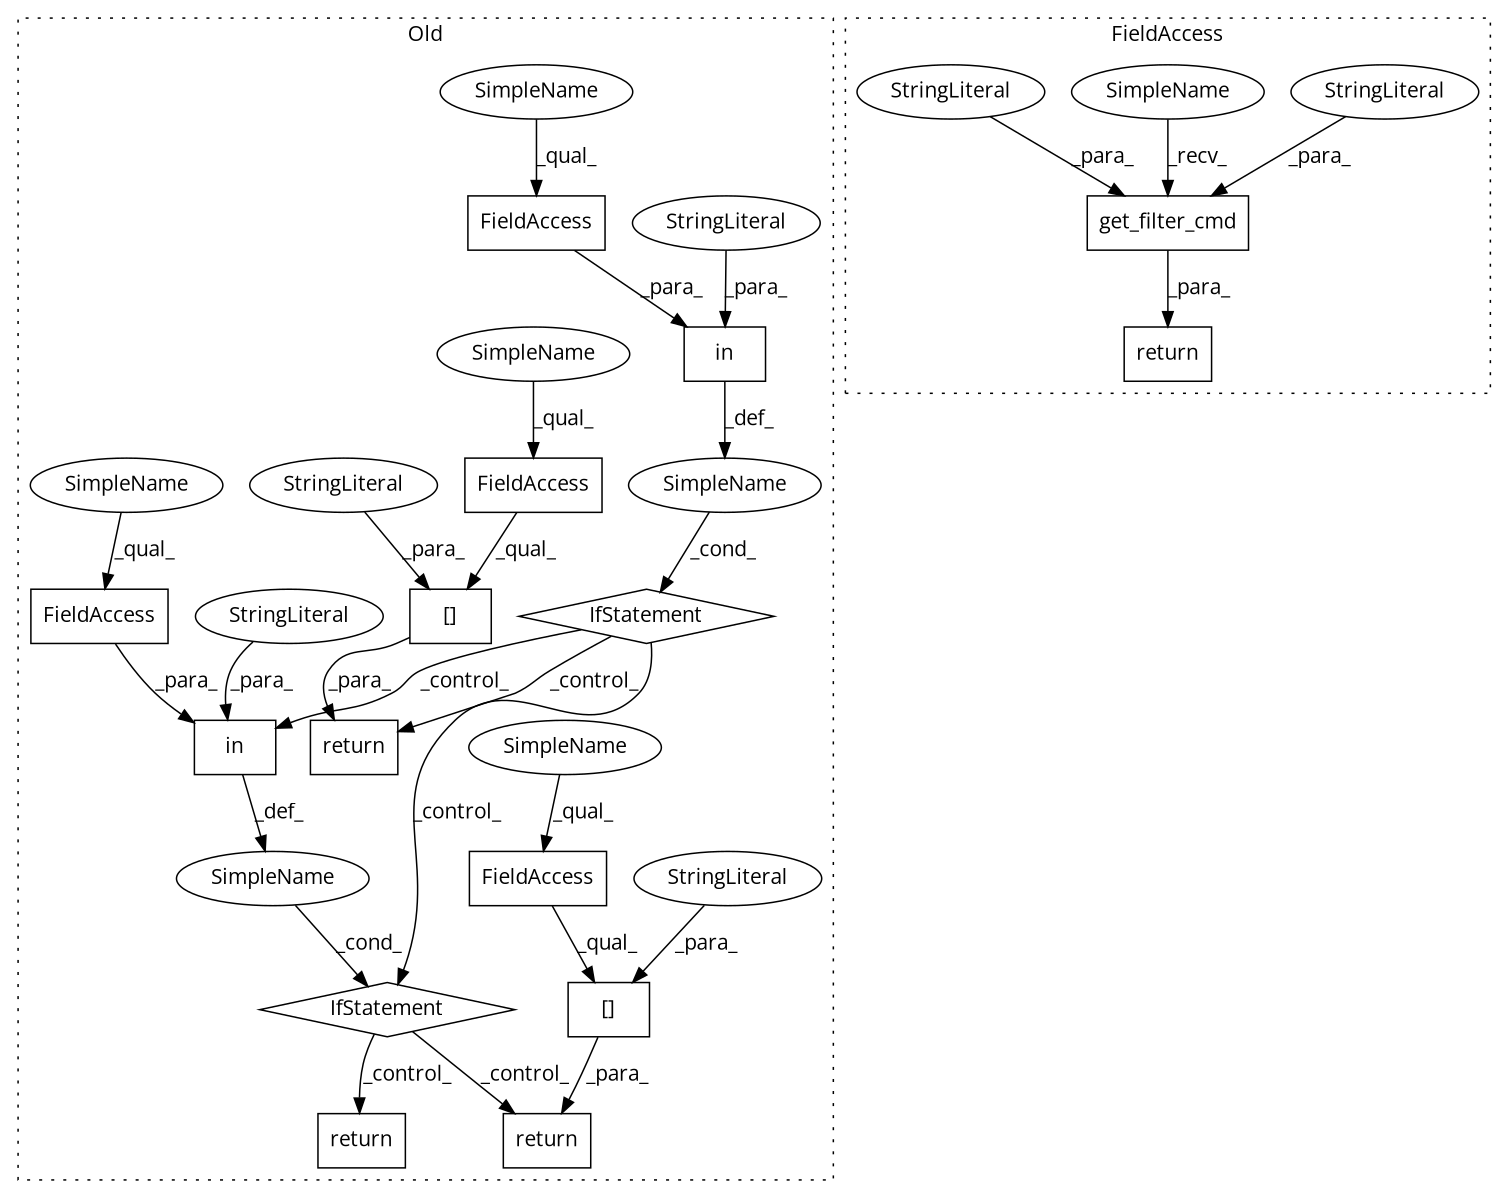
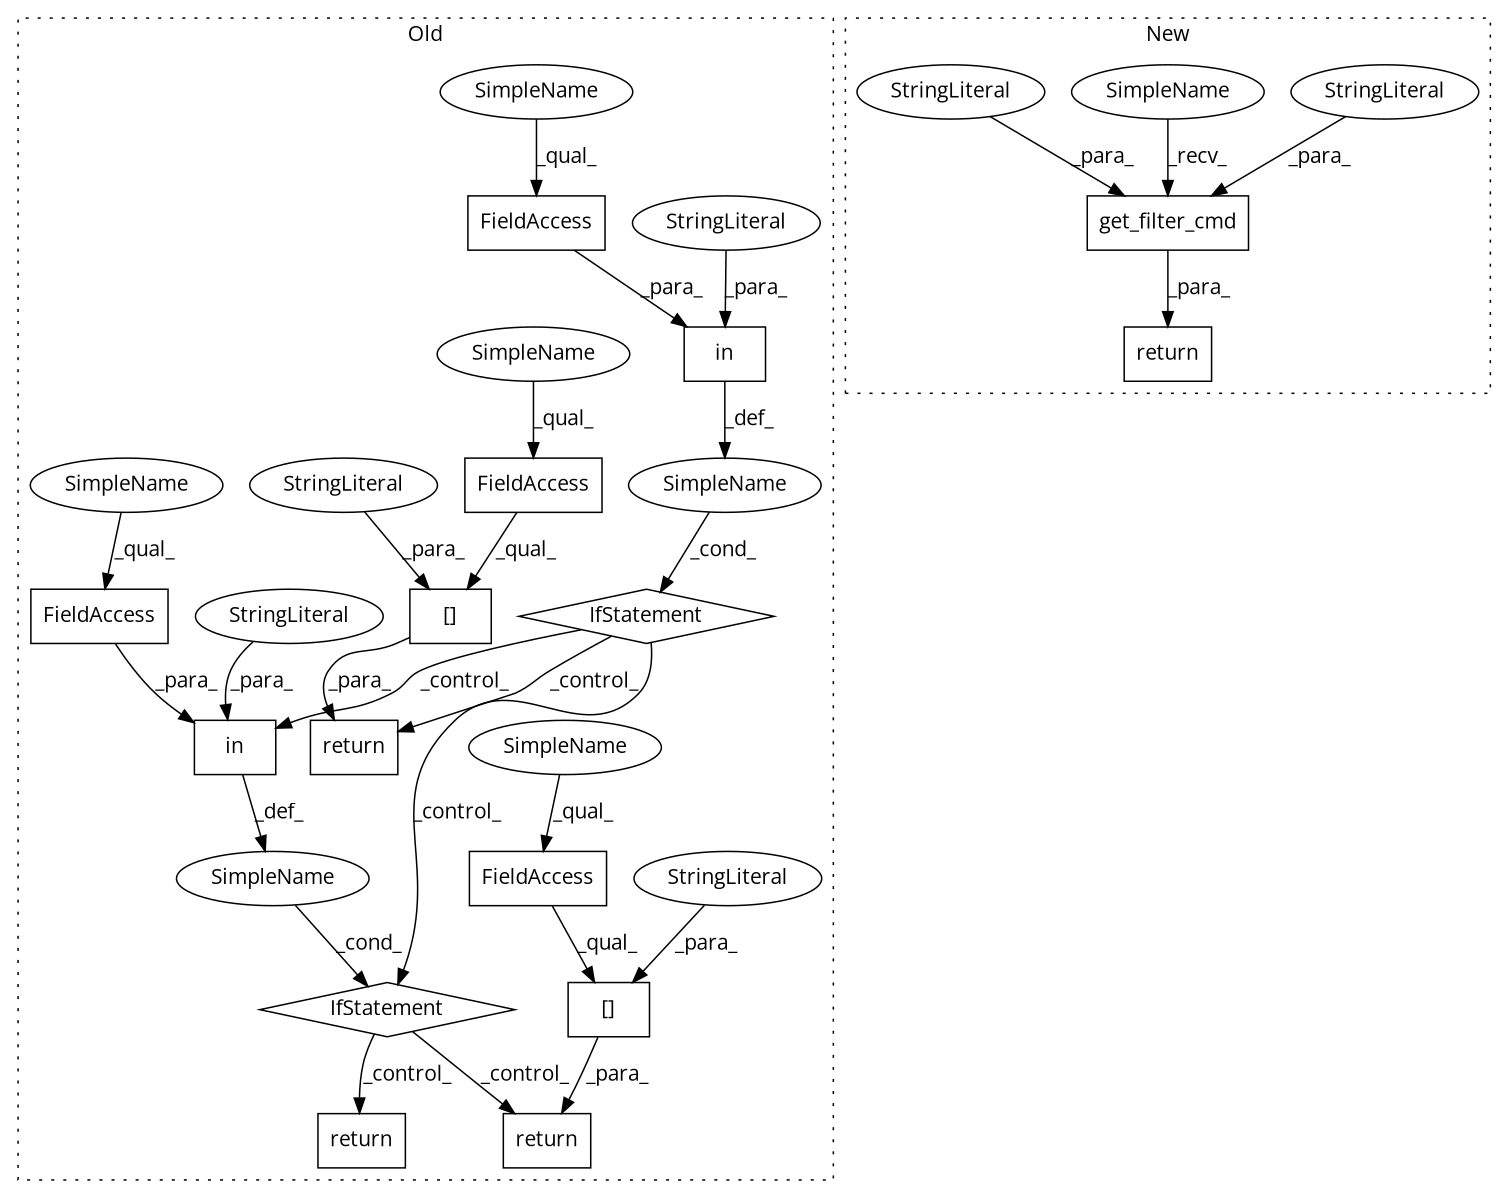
(1168, 35) -> (1168, 35)
